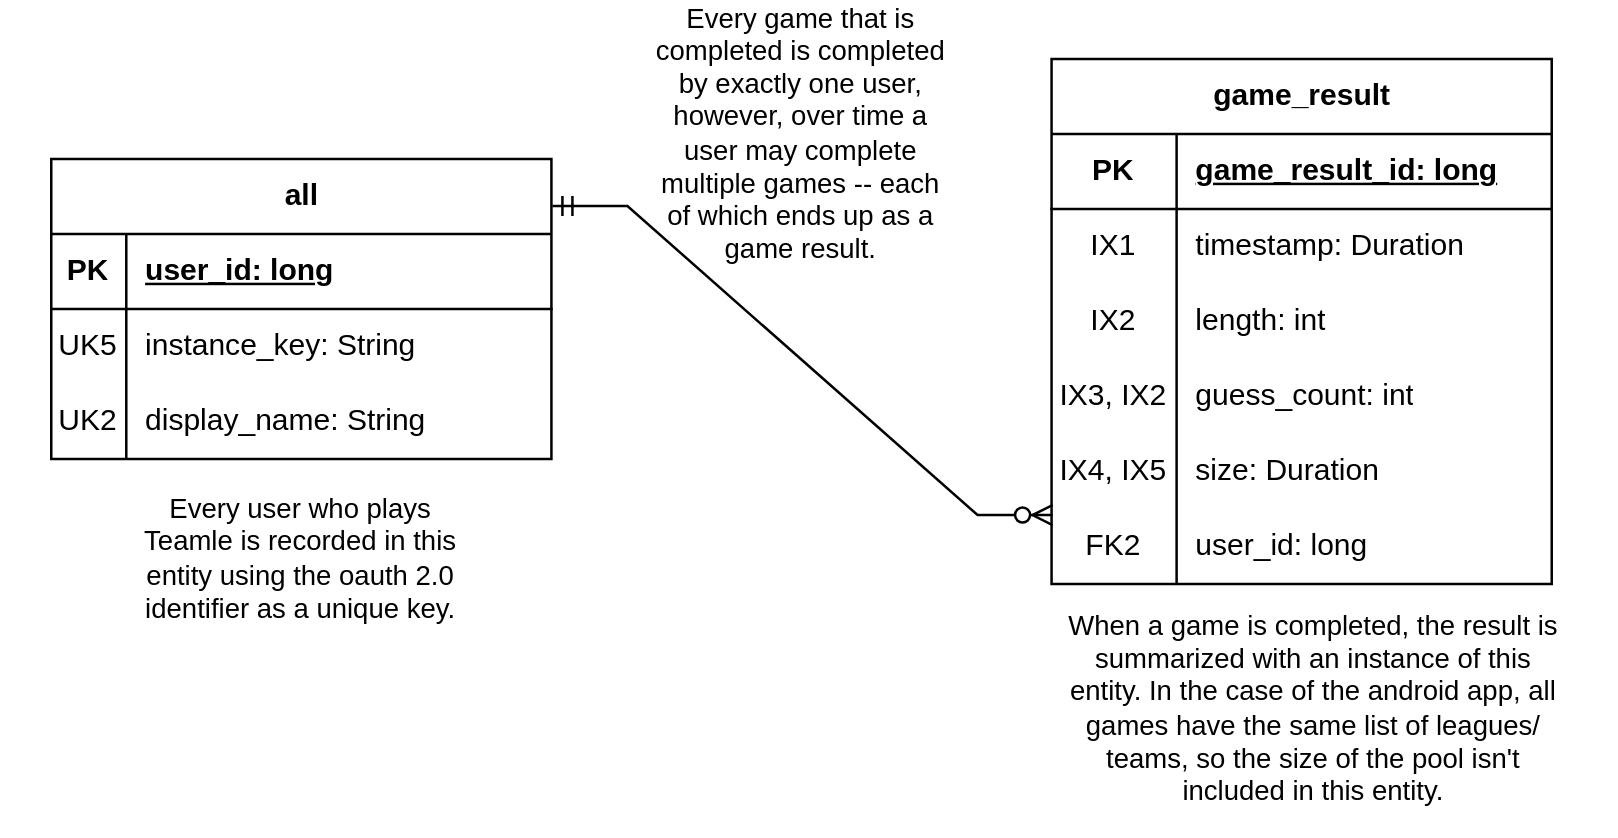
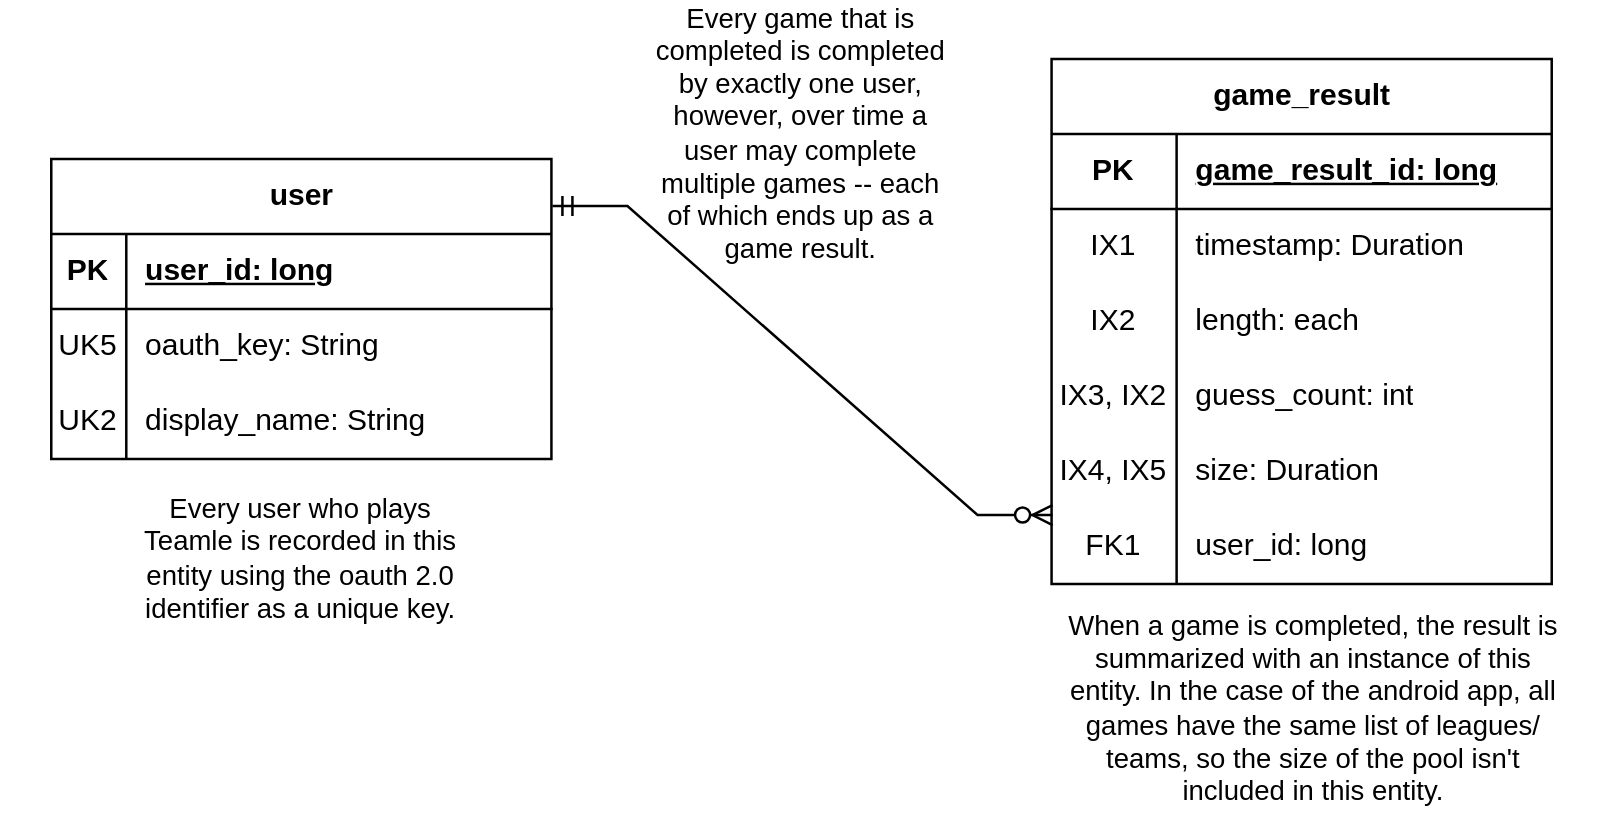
(303, 196) -> (303, 196)
(1273, 321) -> (1285, 321)
(299, 346) -> (277, 346)
(1114, 546) -> (1114, 546)
